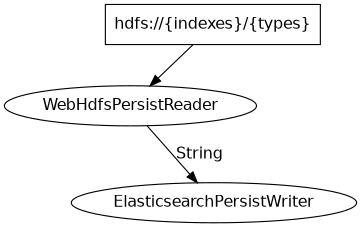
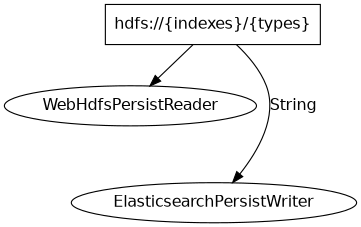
(169, 150) -> (270, 108)
